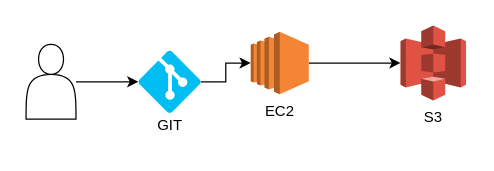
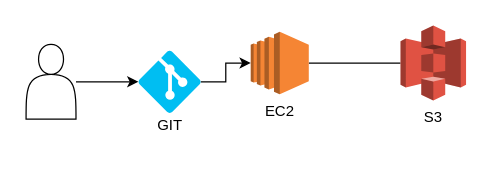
(391, 63) -> (394, 63)
